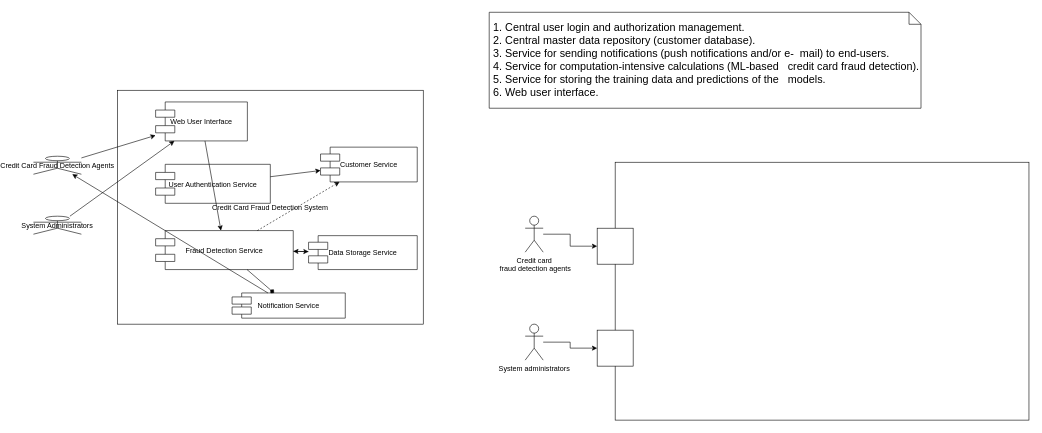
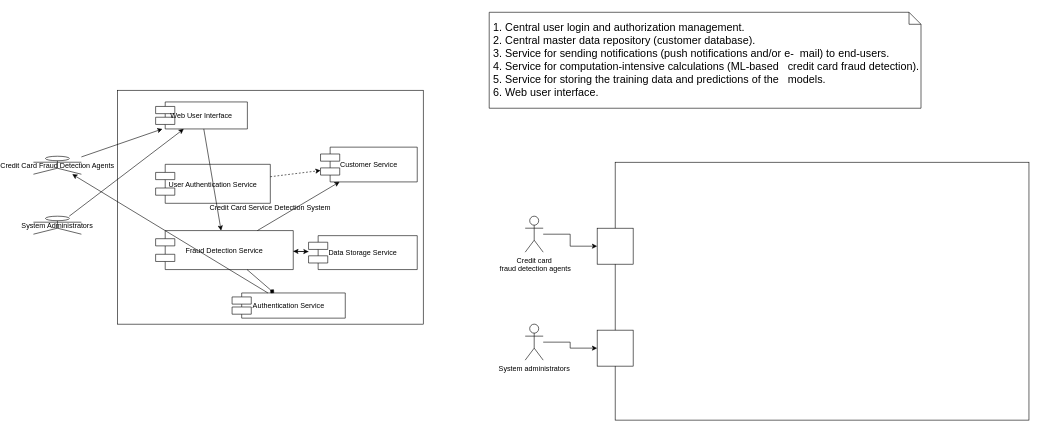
(201, 122) -> (201, 116)
(294, 174) -> (294, 174)
(270, 208) -> (270, 208)
(296, 208) -> (296, 208)
(288, 306) -> (288, 306)
